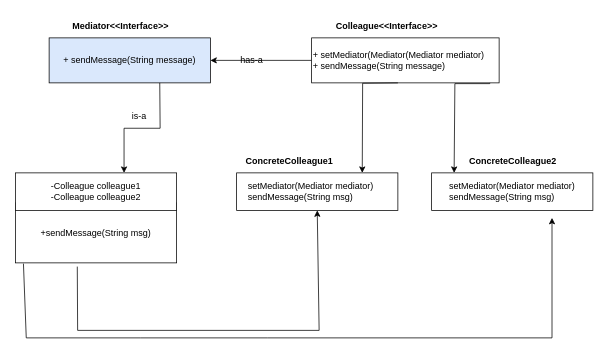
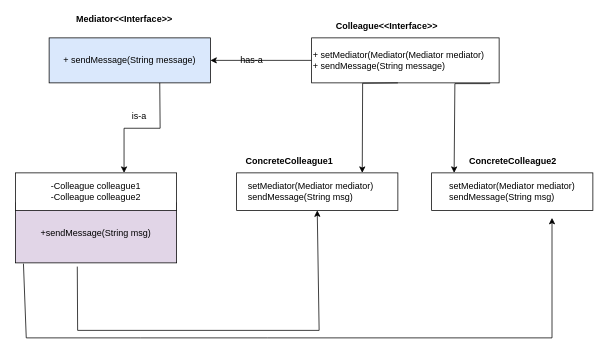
(120, 27) -> (124, 19)
(96, 233) -> (96, 233)
